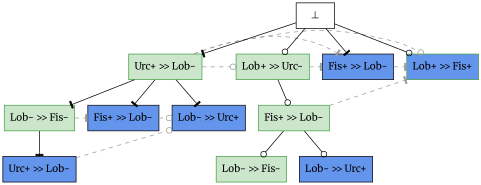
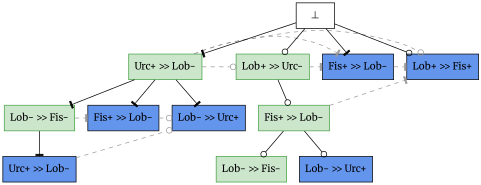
(443, 67) -> (443, 67)
